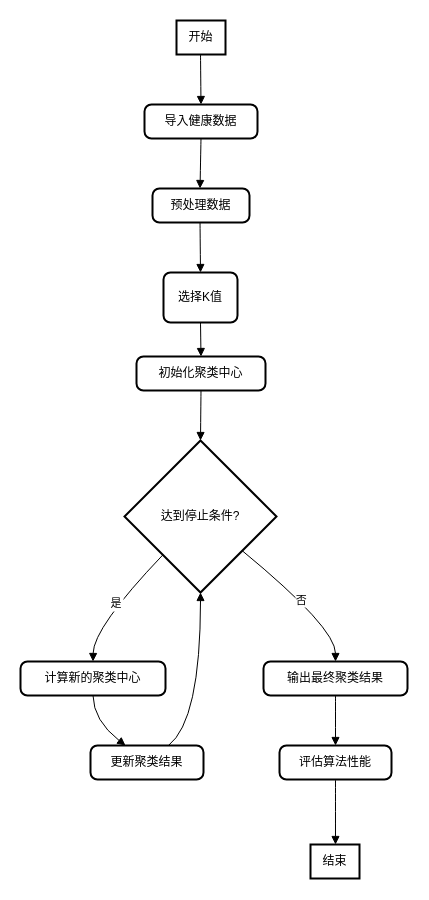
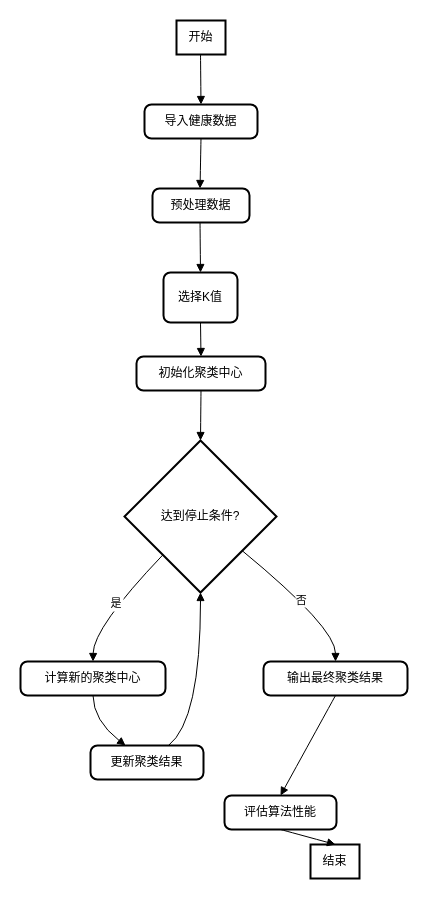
(336, 763) -> (281, 813)
